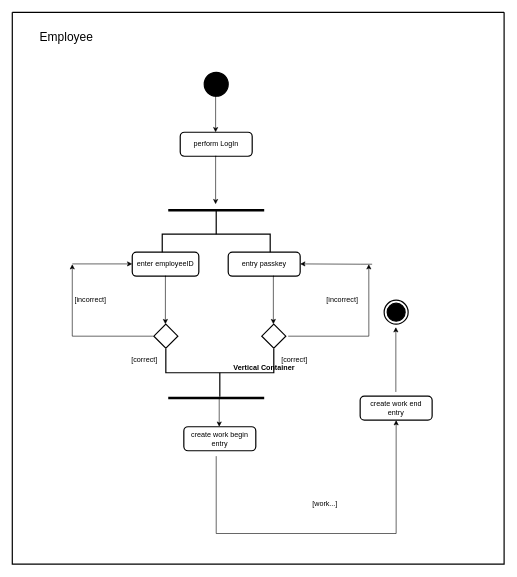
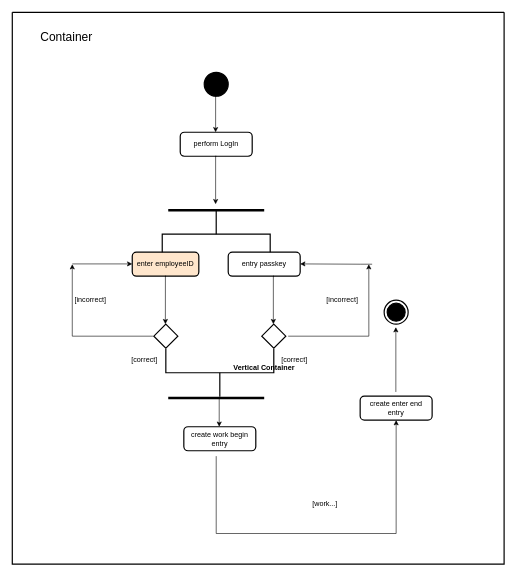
(67, 36) -> (67, 36)
(166, 264) -> (166, 264)
(396, 408) -> (396, 408)
